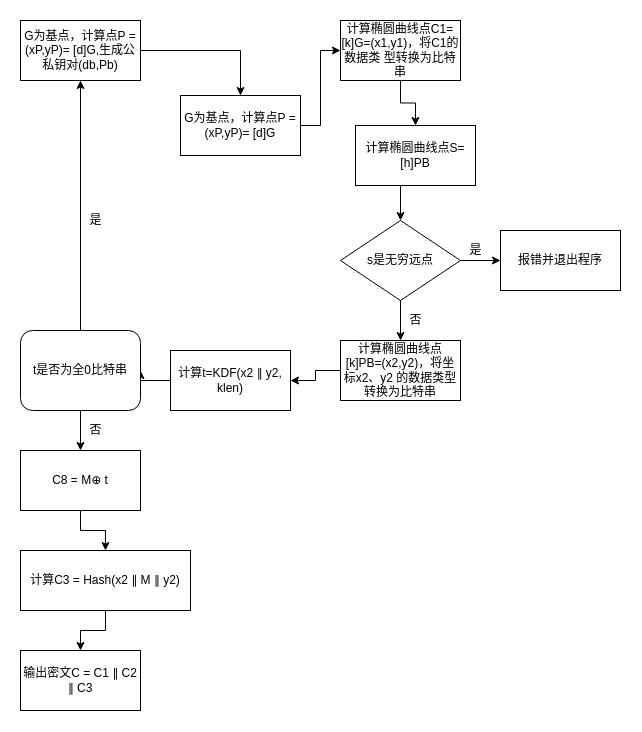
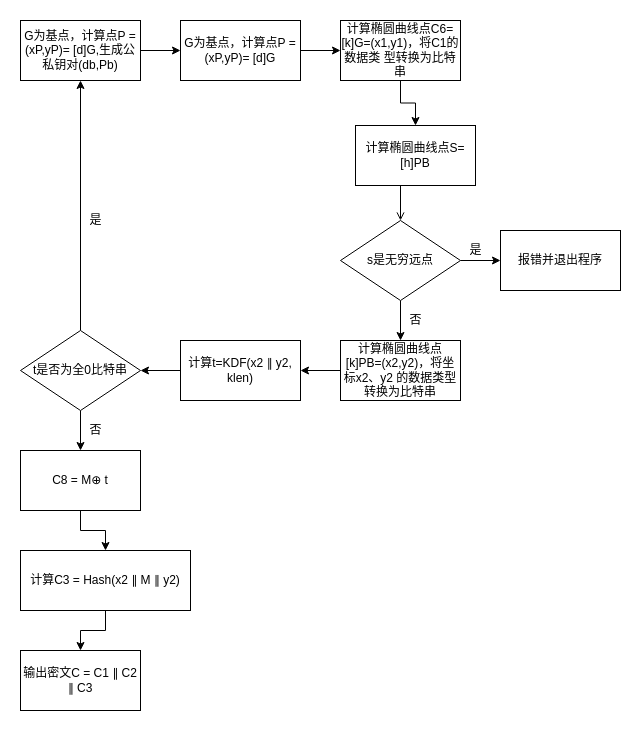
(401, 51) -> (401, 51)
(241, 126) -> (241, 51)
(401, 212) -> (401, 214)
(81, 371) -> (81, 371)
(231, 381) -> (241, 371)
